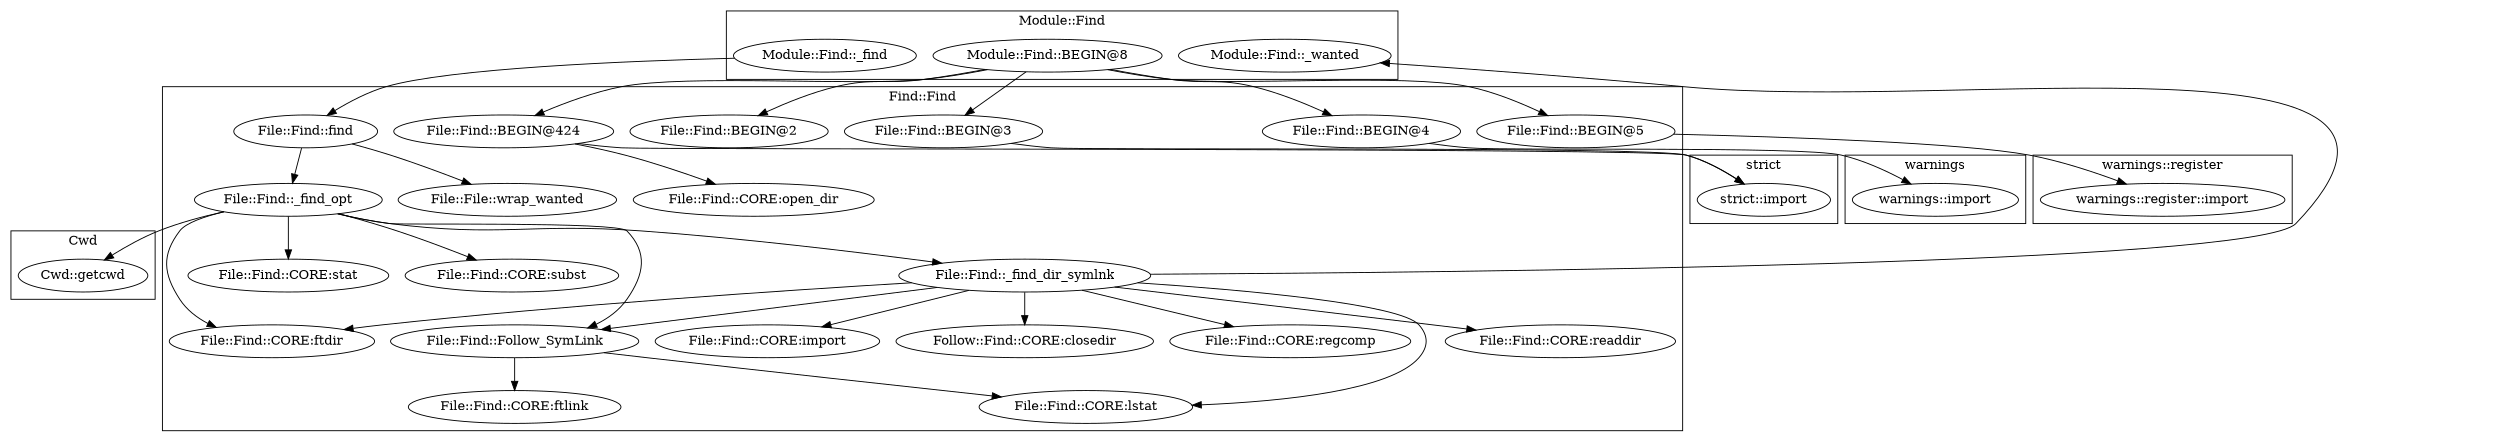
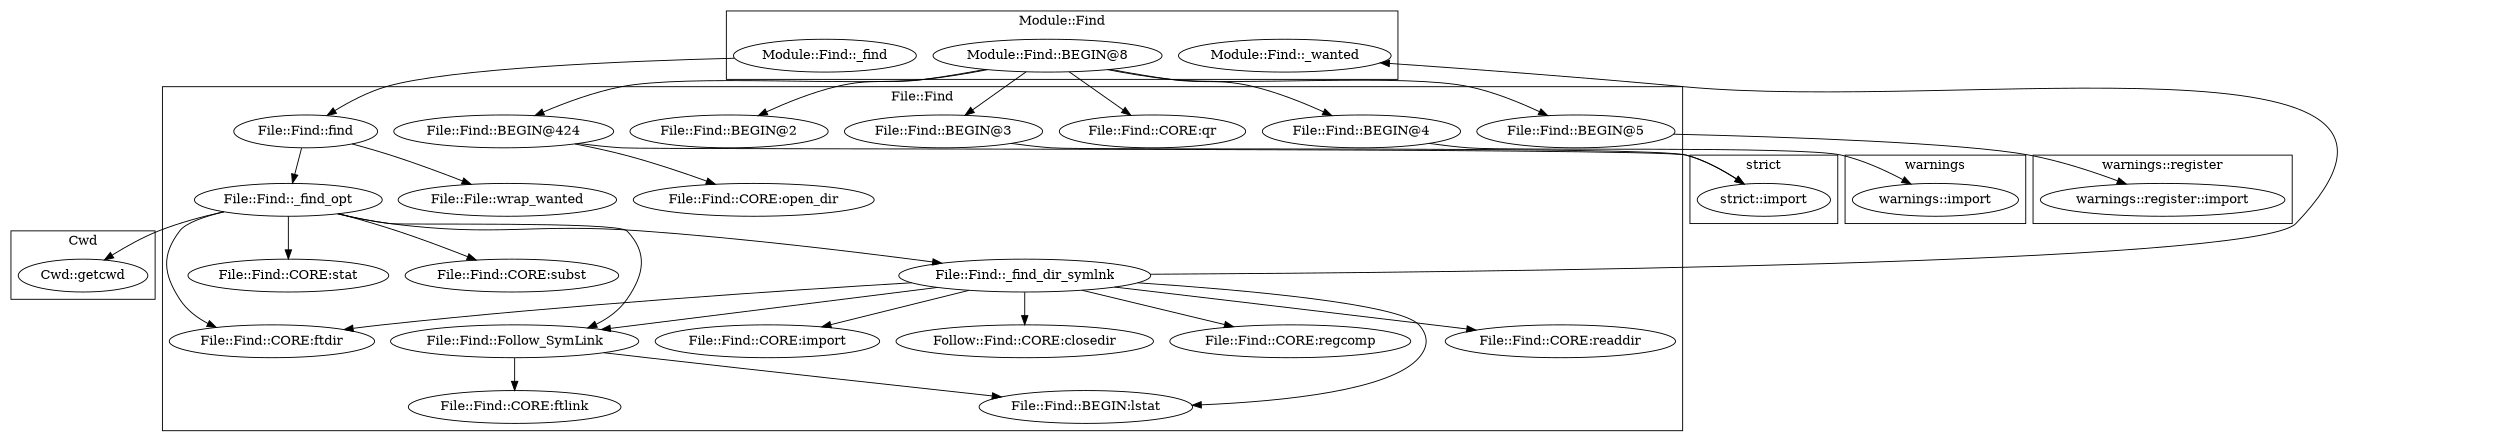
(923, 97) -> (923, 97)
none -> (1152, 131)
(1086, 407) -> (1086, 407)
